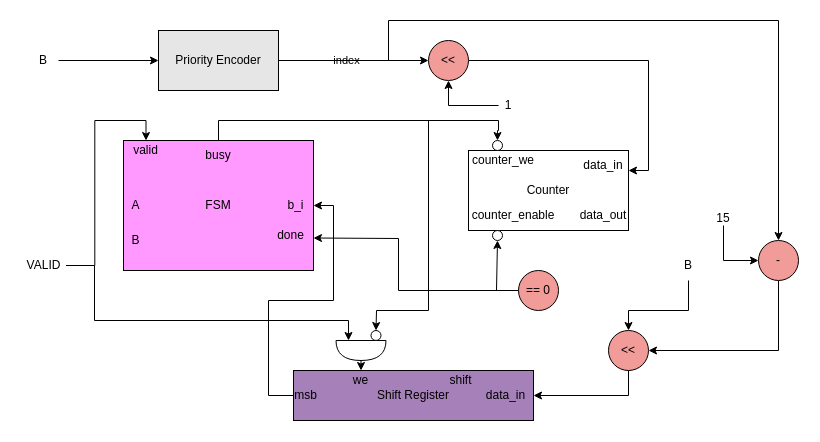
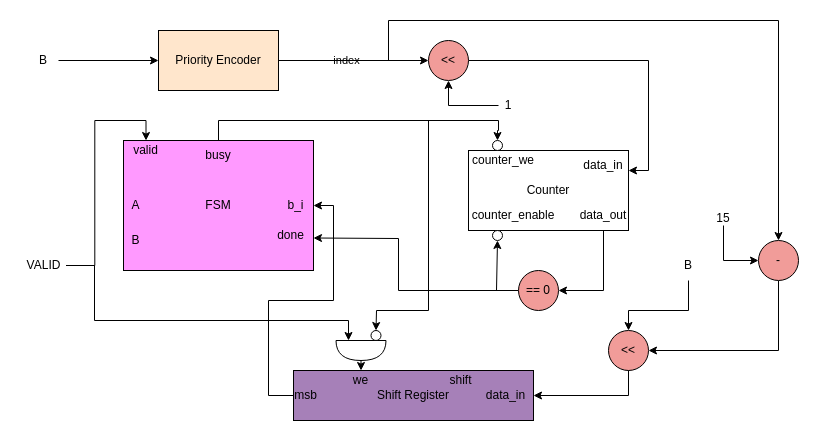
(219, 61) -> (219, 61)
none -> (604, 280)
